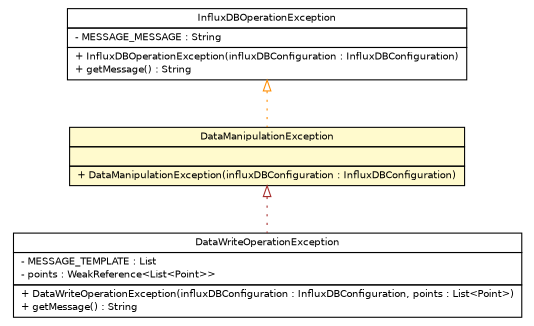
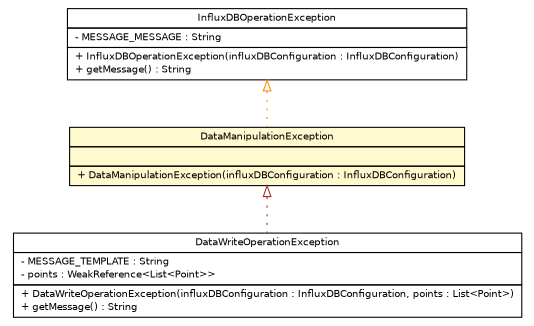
(89, 262) -> (96, 262)
